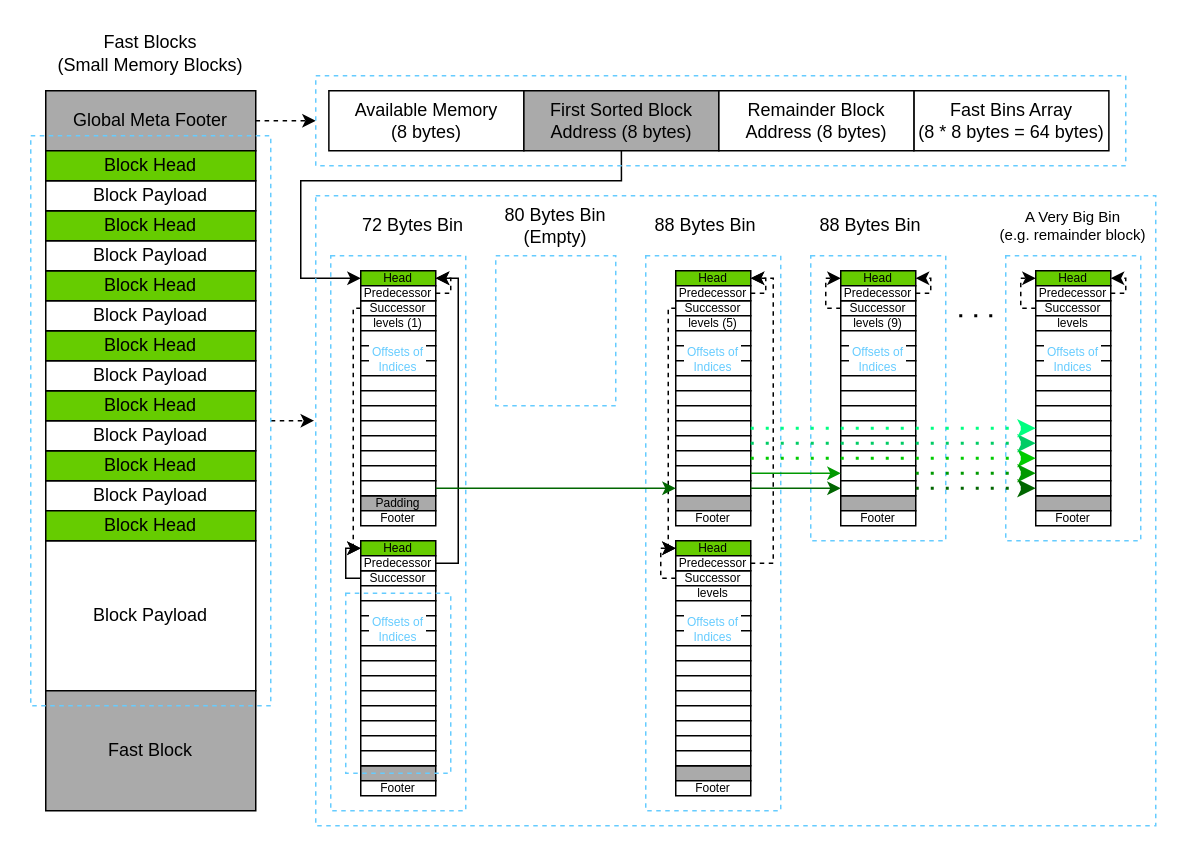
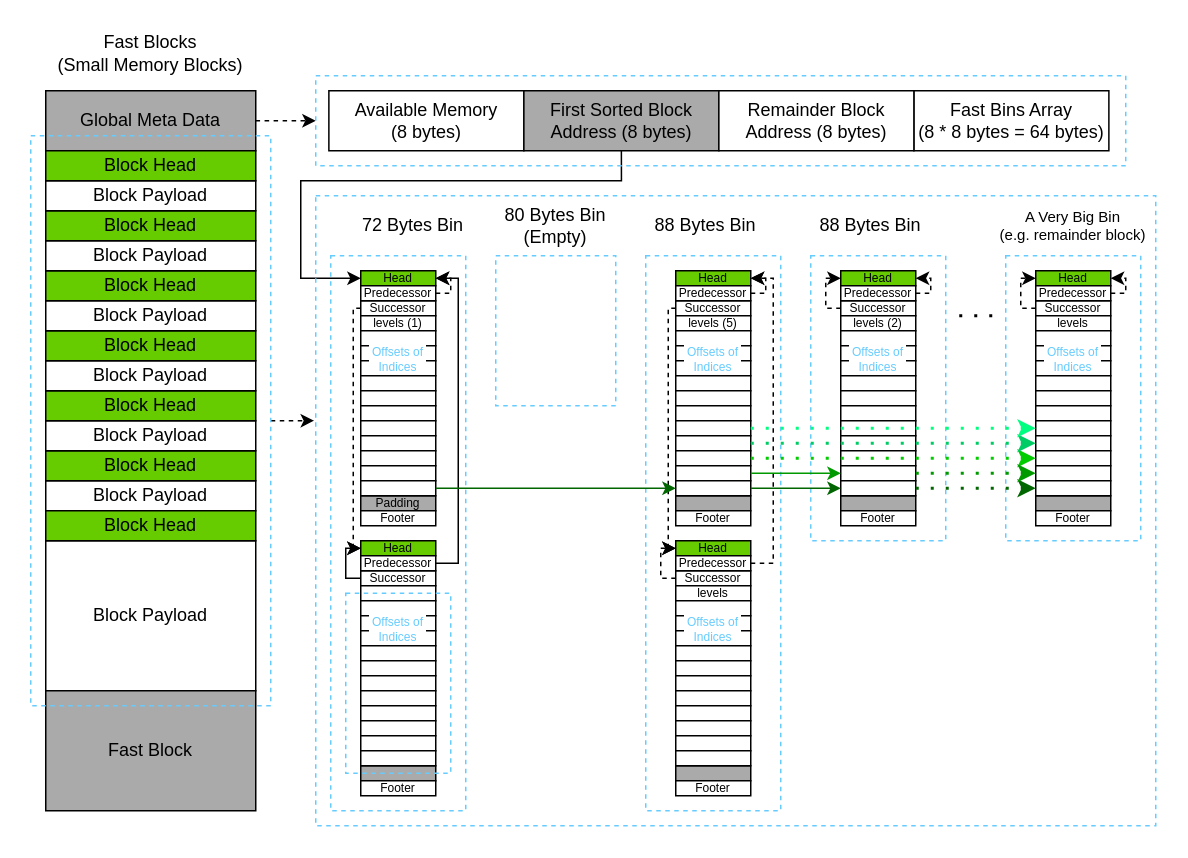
(151, 121) -> (151, 121)
(878, 323) -> (878, 323)
